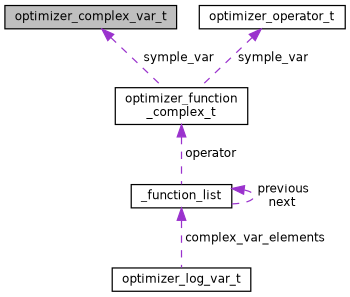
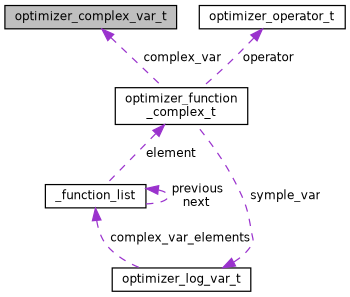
(177, 58) -> (181, 58)
(272, 58) -> (267, 58)
(209, 154) -> (169, 154)
none -> (240, 192)
